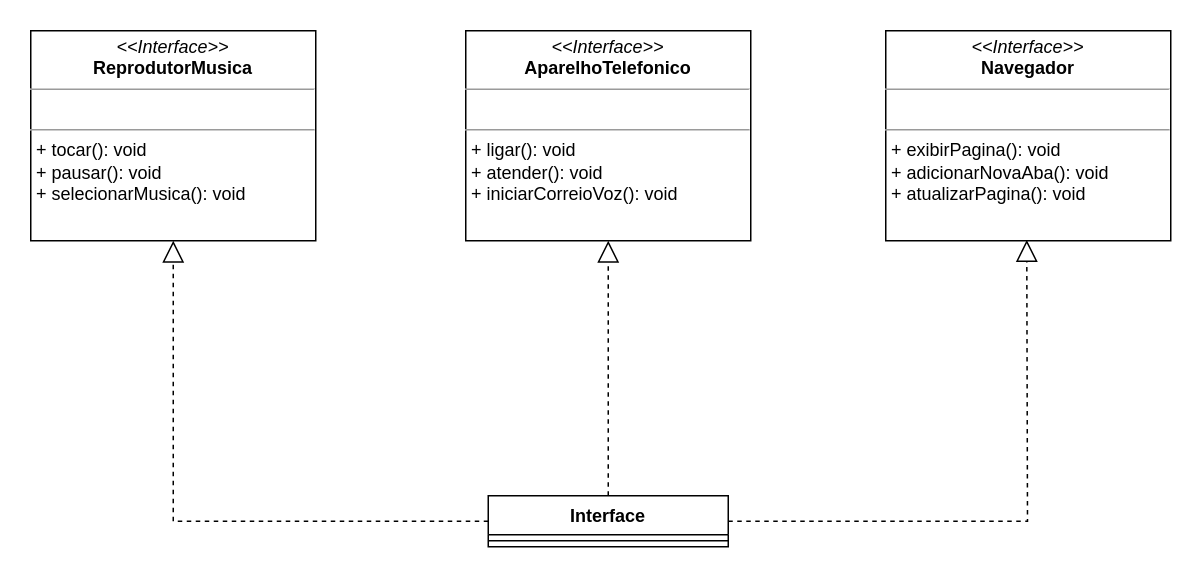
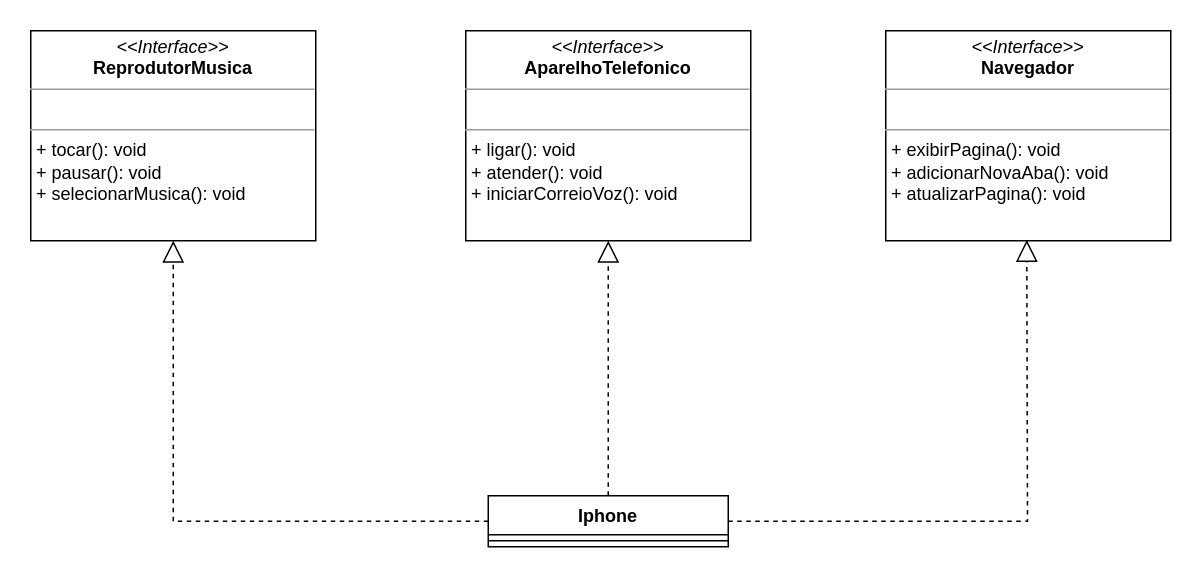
(608, 517) -> (608, 517)
